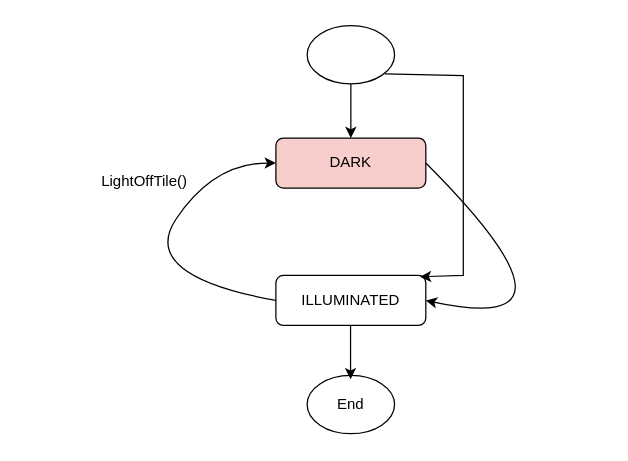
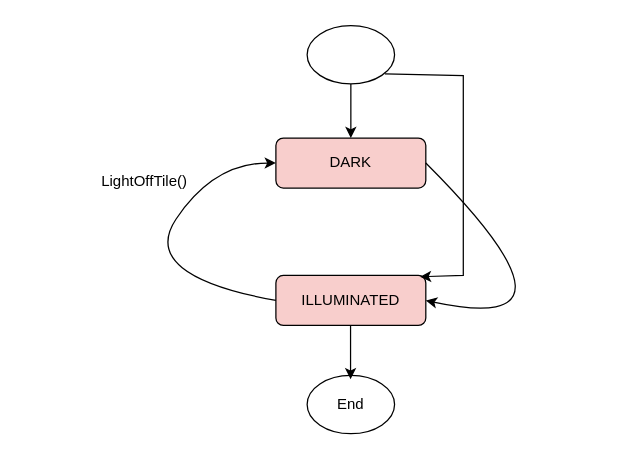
(351, 301) -> (351, 301)
